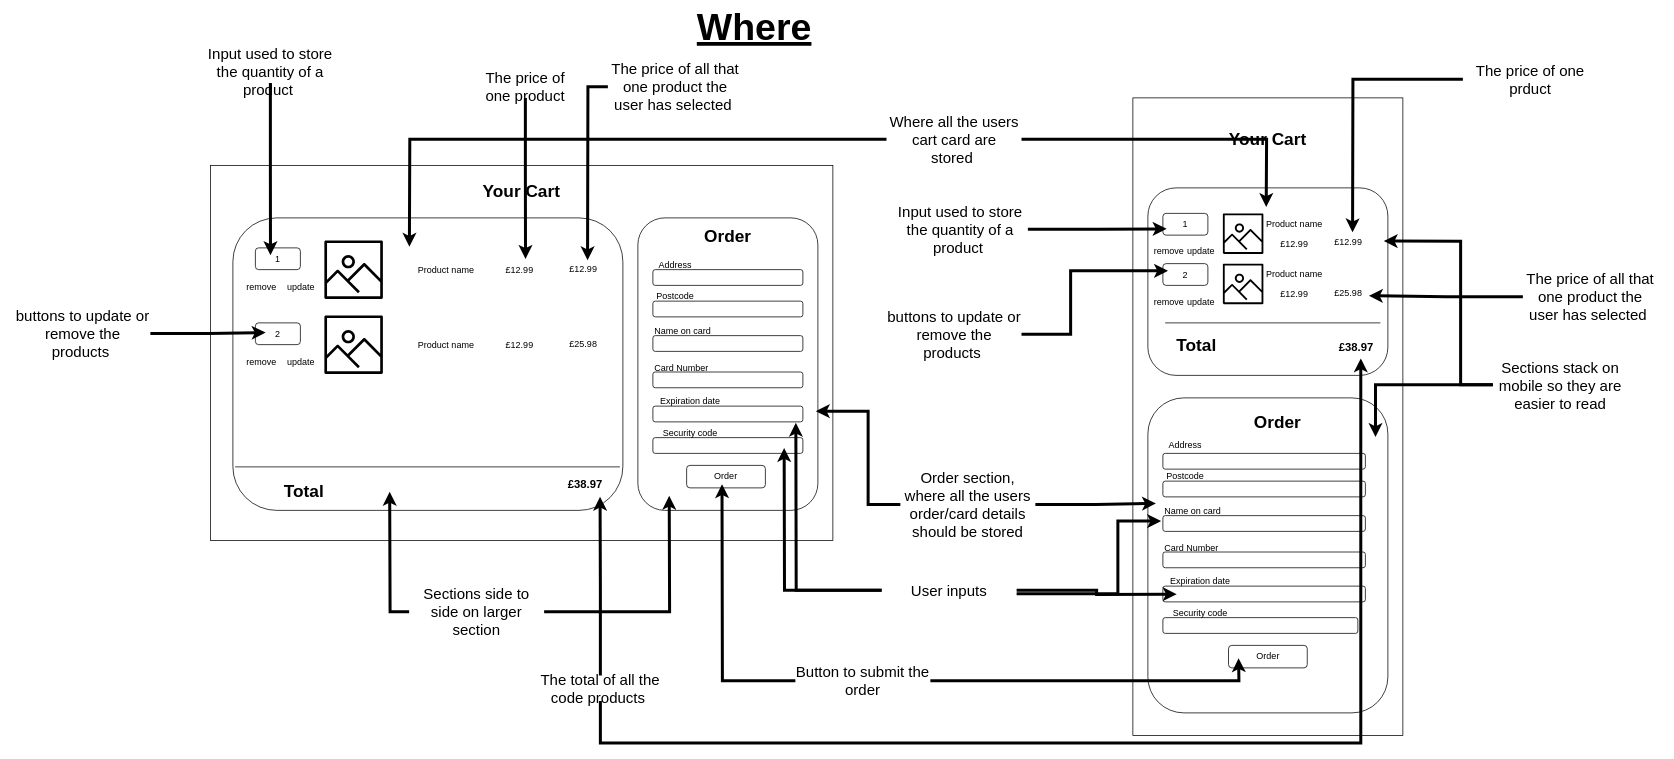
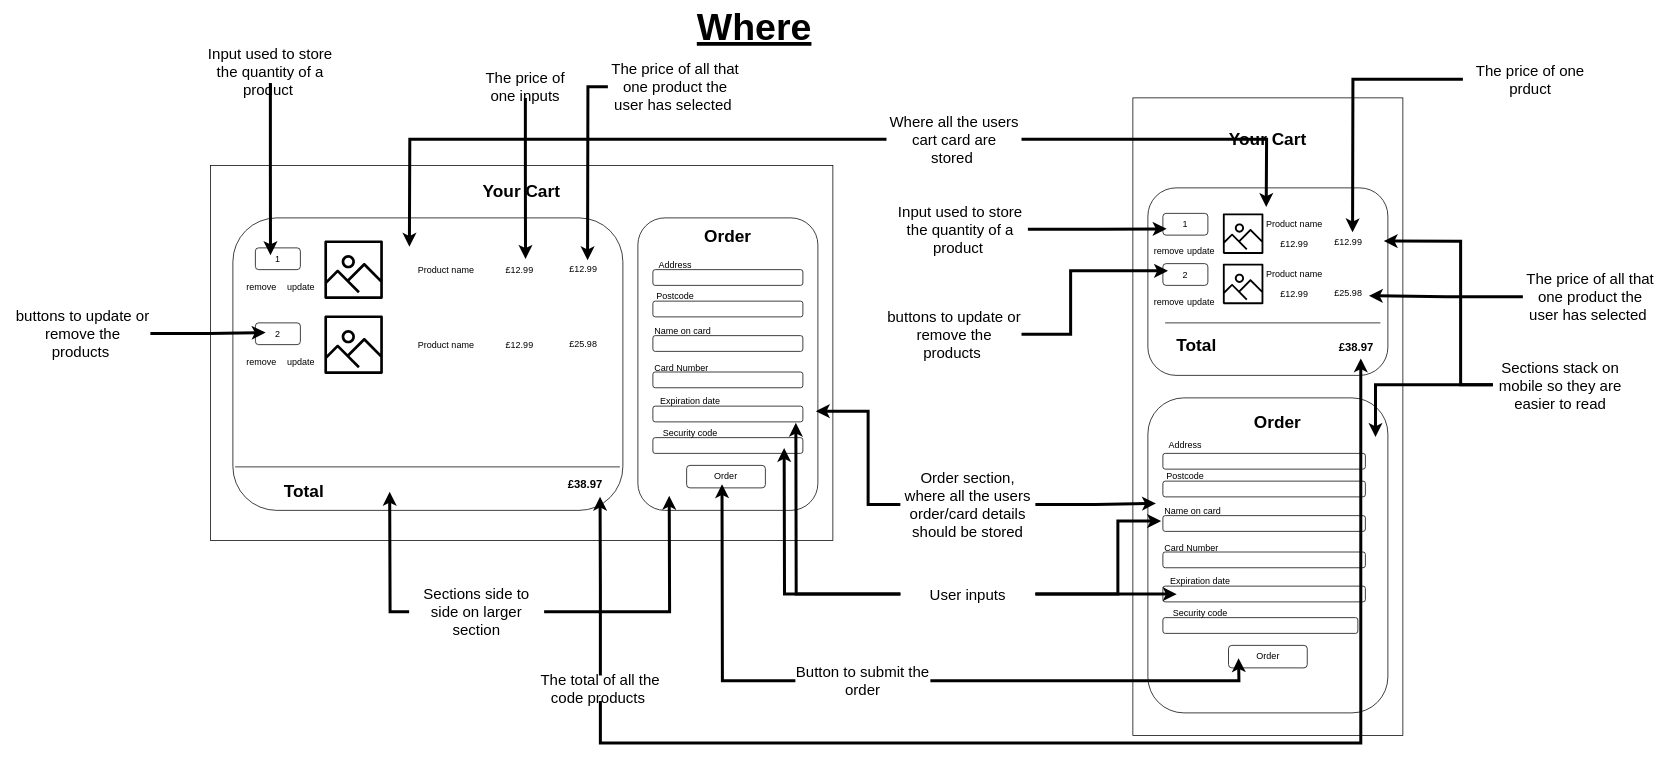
(525, 87) -> (525, 87)
(949, 590) -> (968, 594)
